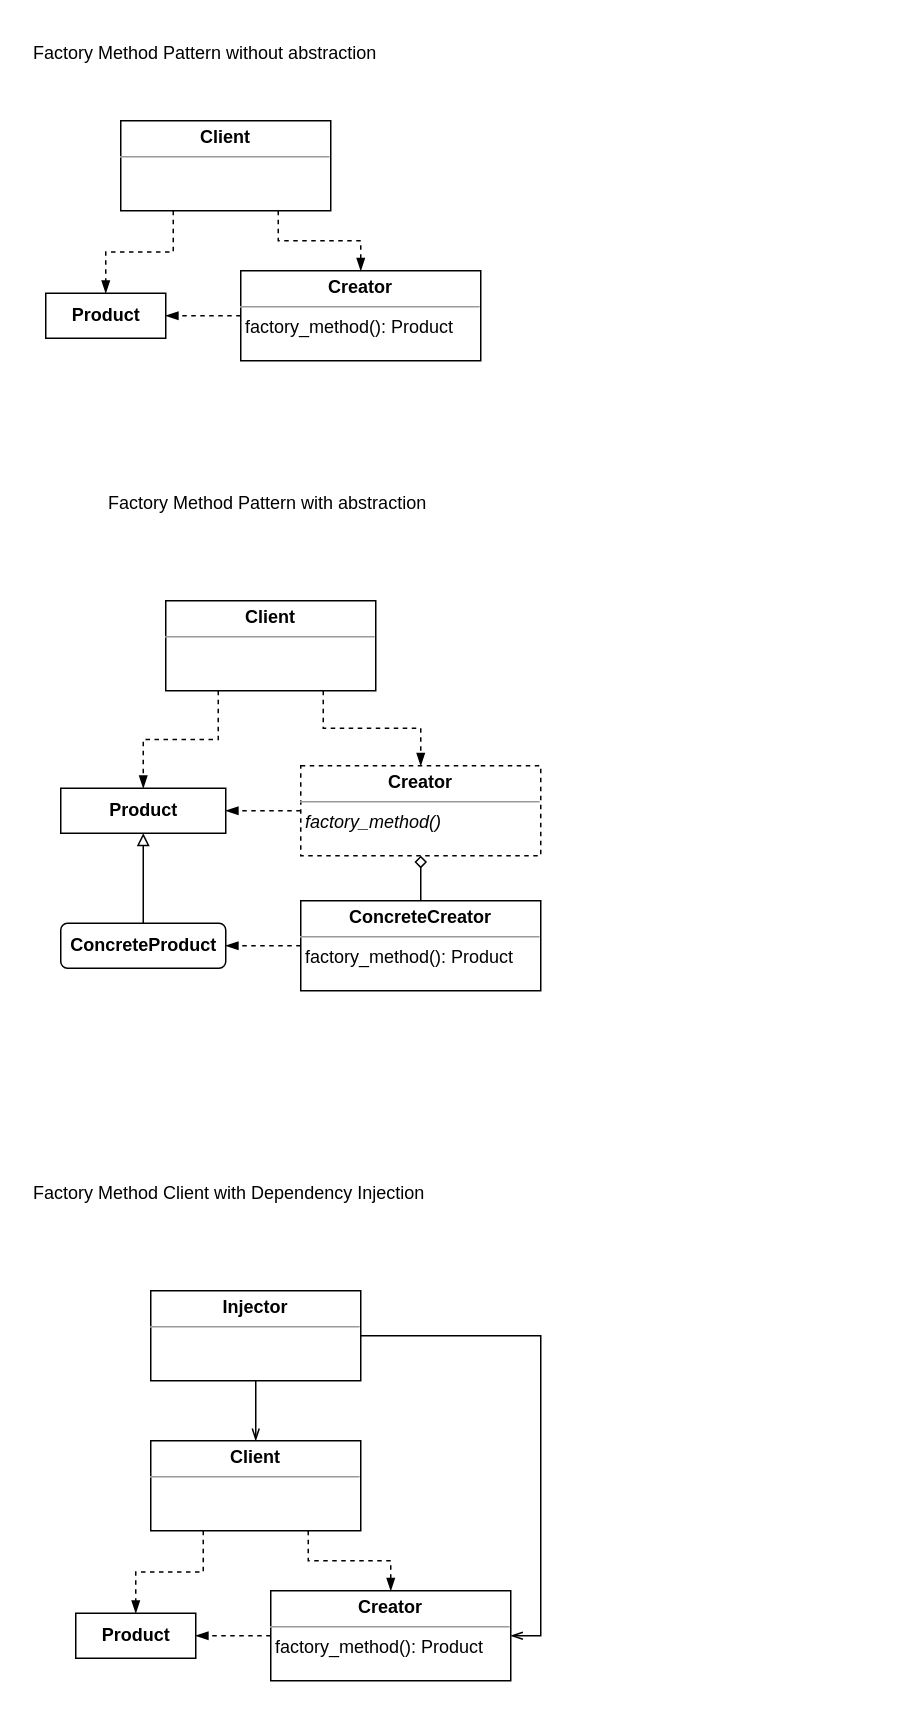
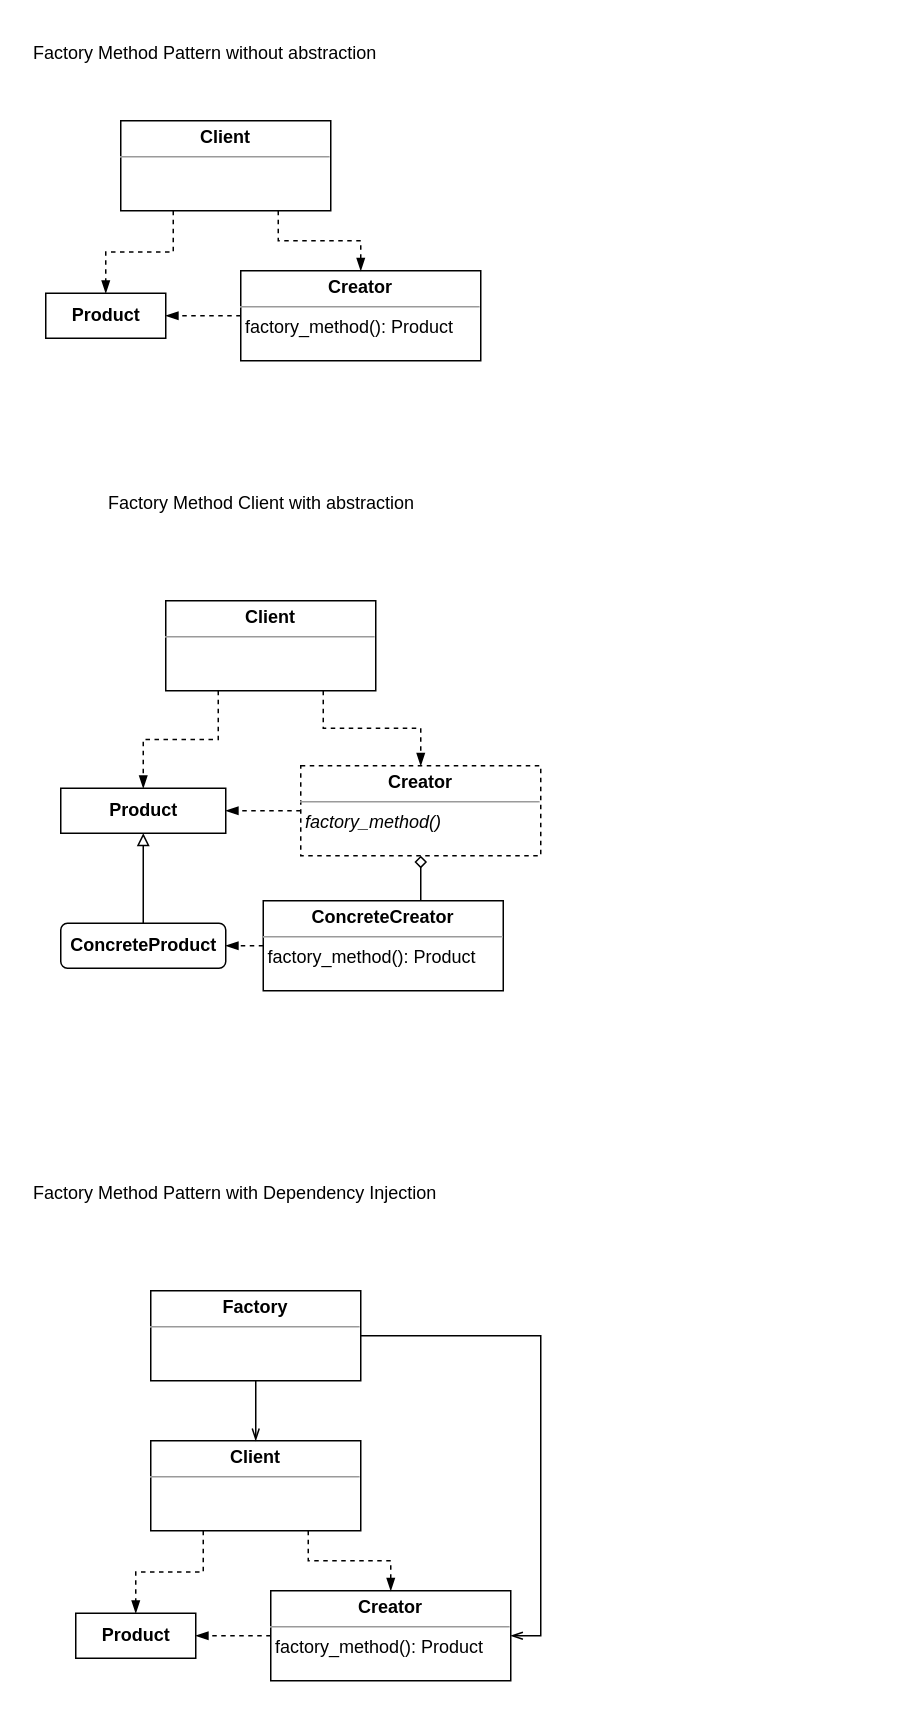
(291, 503) -> (282, 503)
(421, 946) -> (383, 946)
(250, 1193) -> (259, 1193)
(191, 1302) -> (186, 1302)
